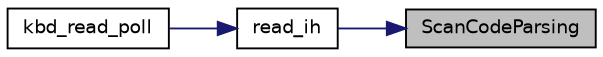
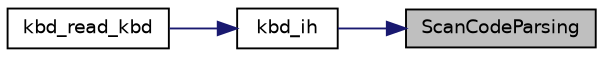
(88, 28) -> (88, 28)
(287, 28) -> (287, 28)
